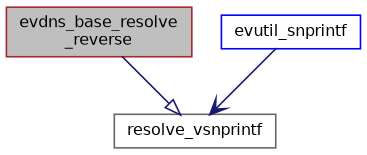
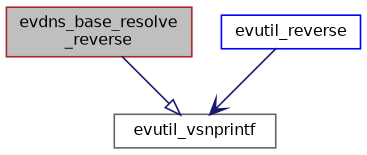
(291, 32) -> (291, 32)
(195, 131) -> (195, 131)
